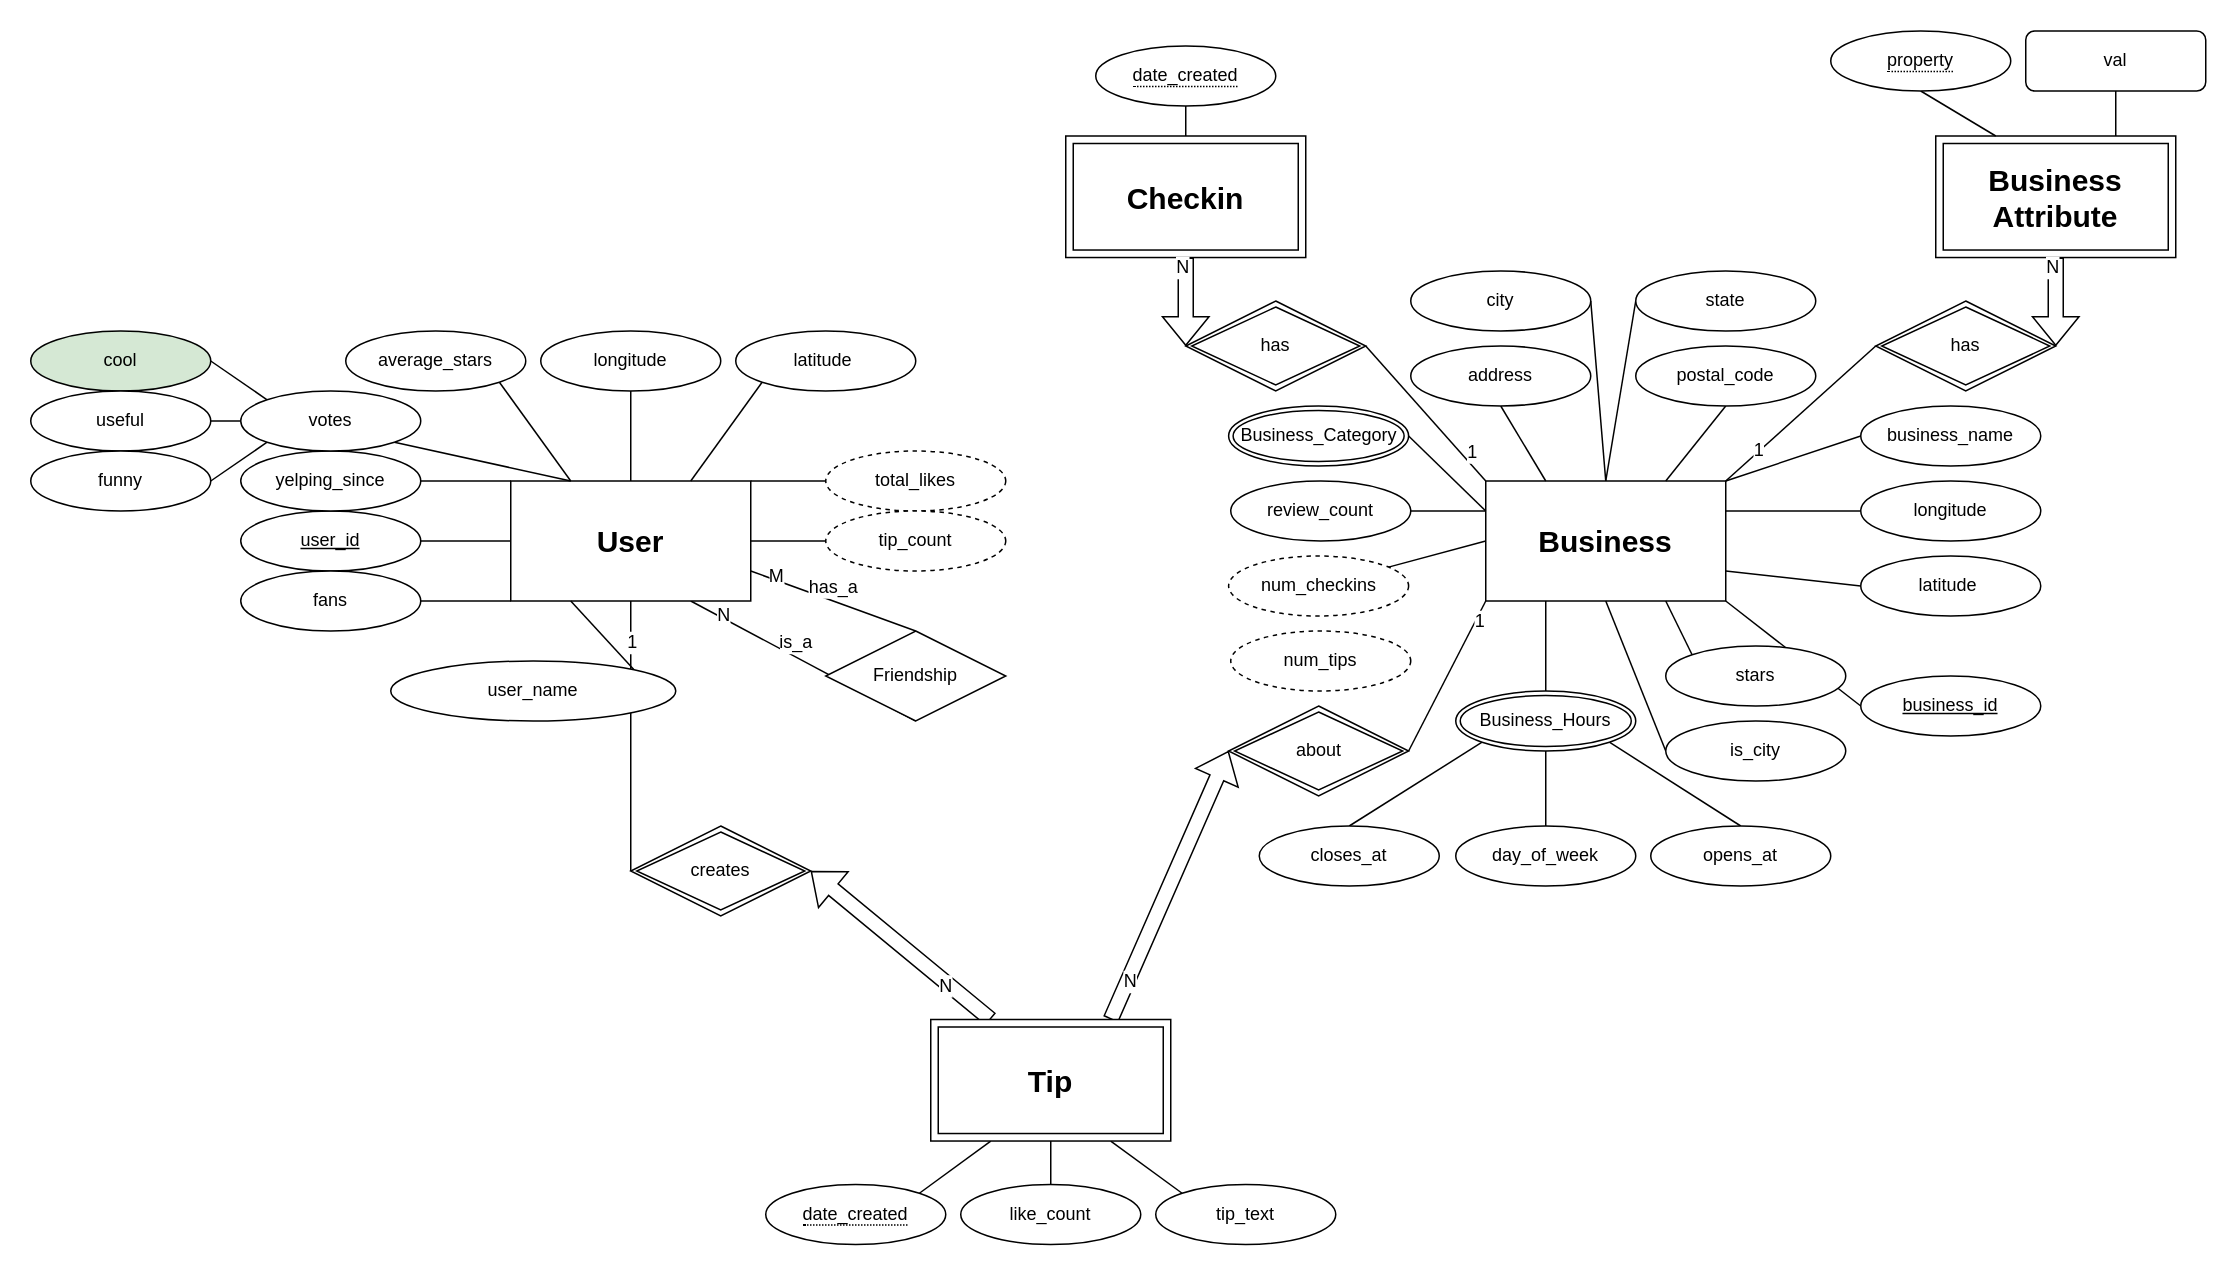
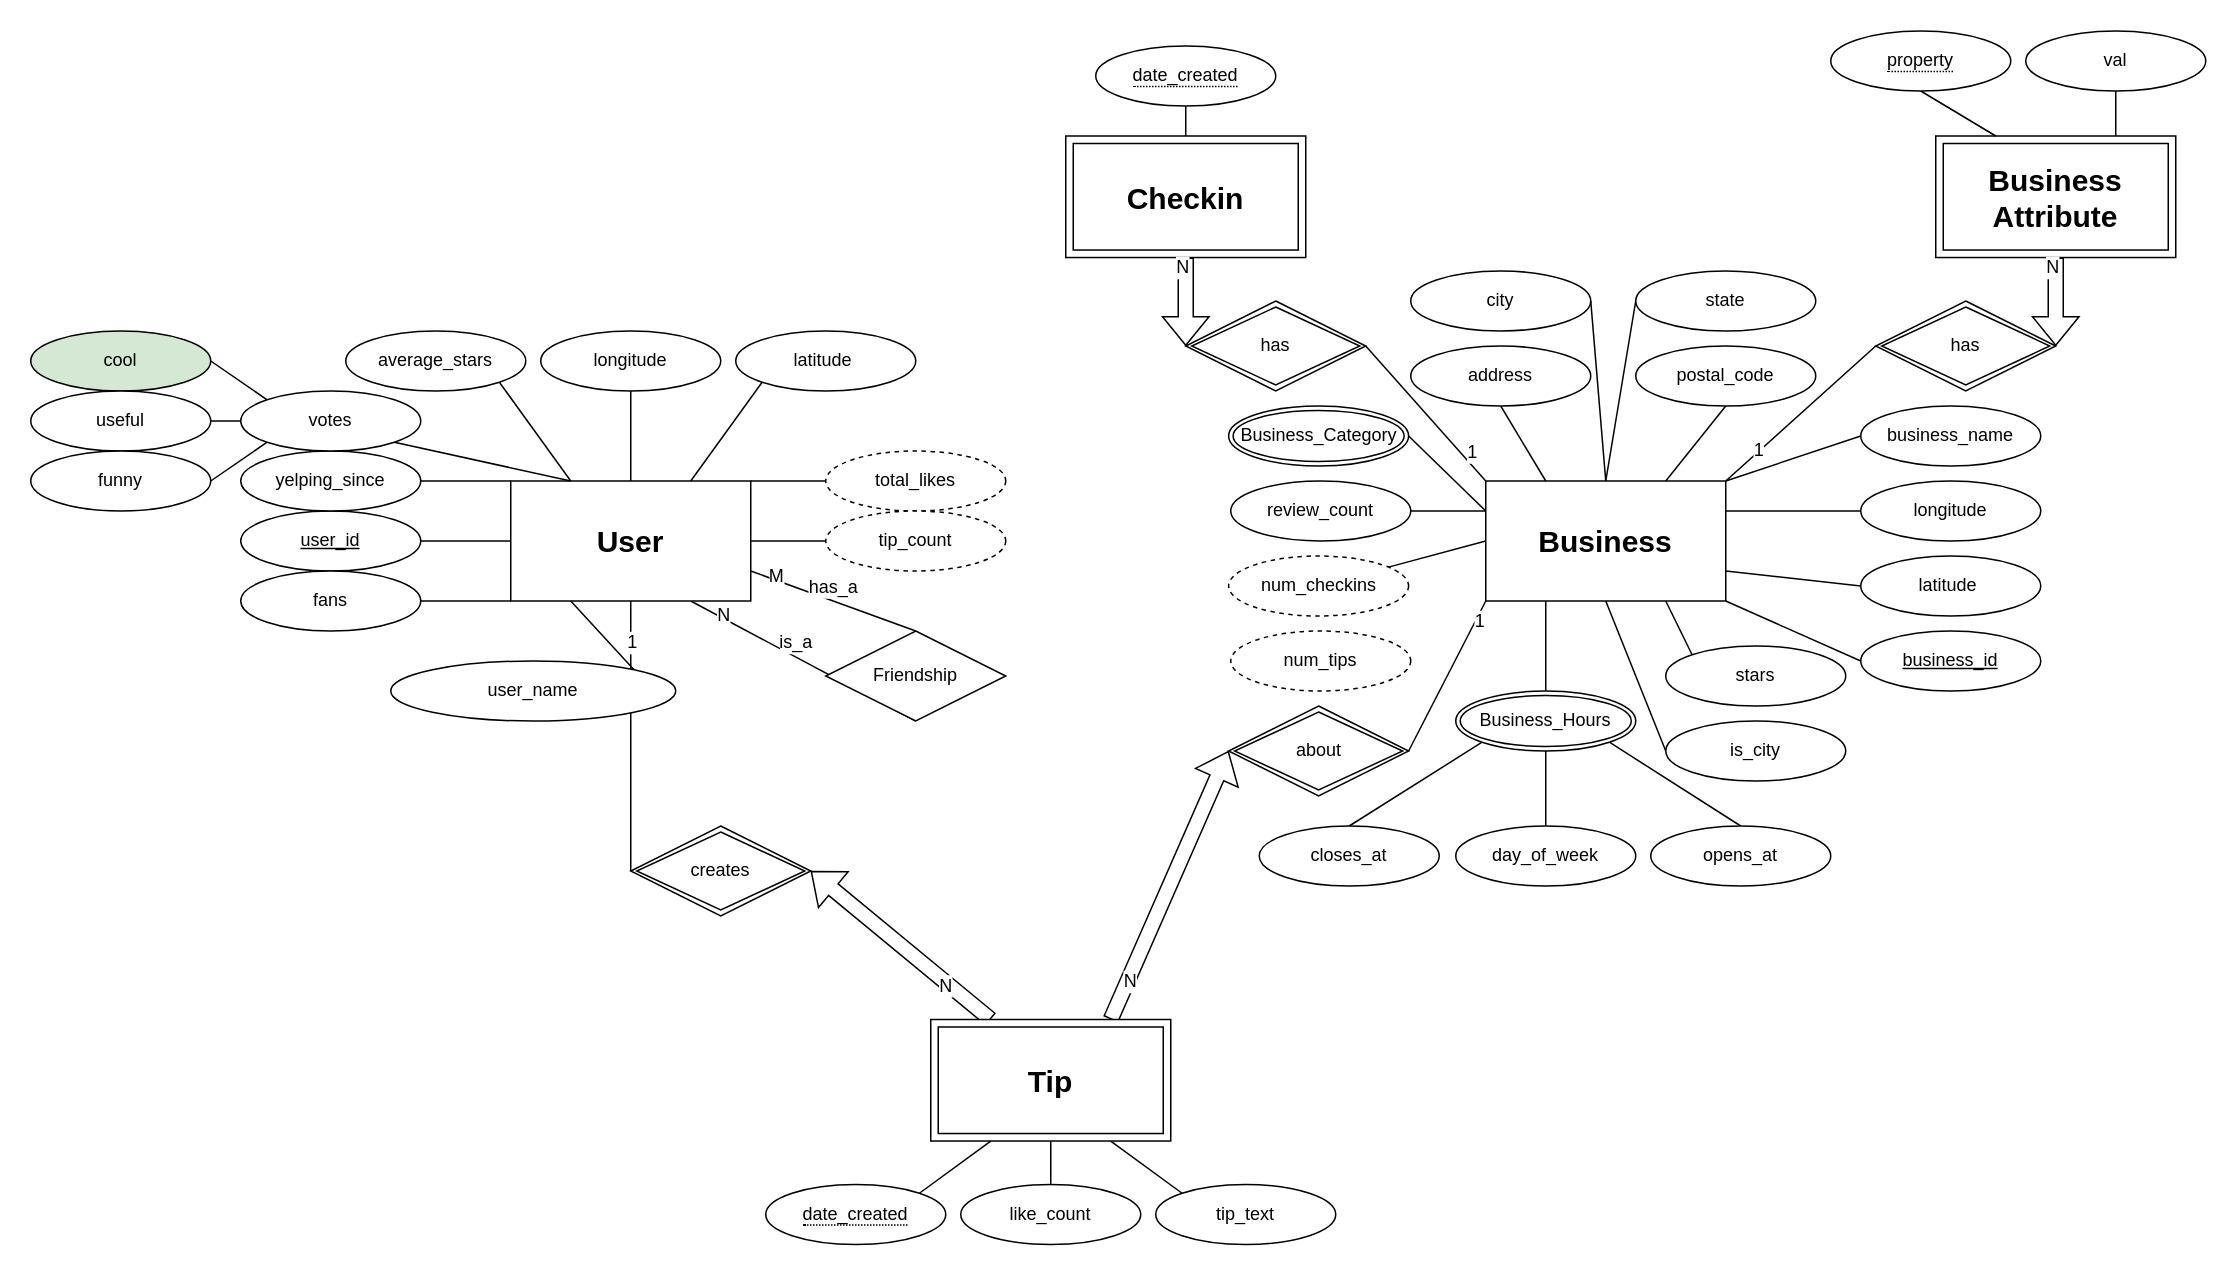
(2116, 61) -> (2116, 61)
(1951, 706) -> (1951, 661)
